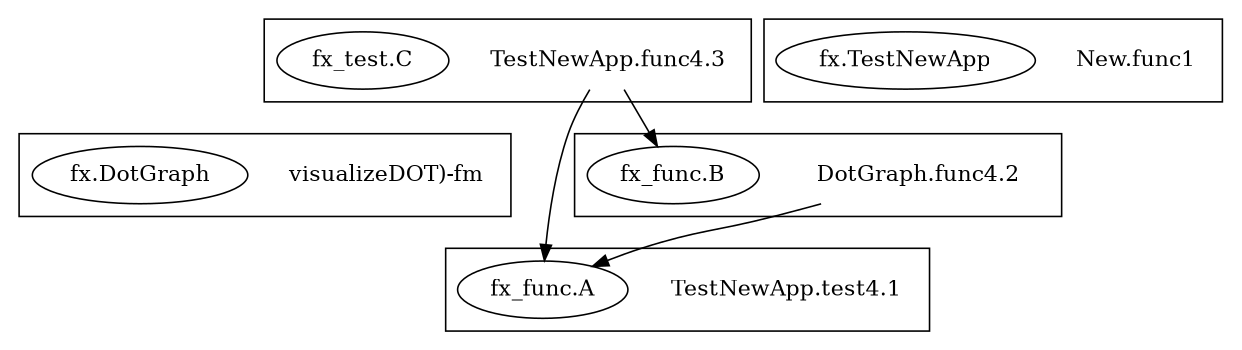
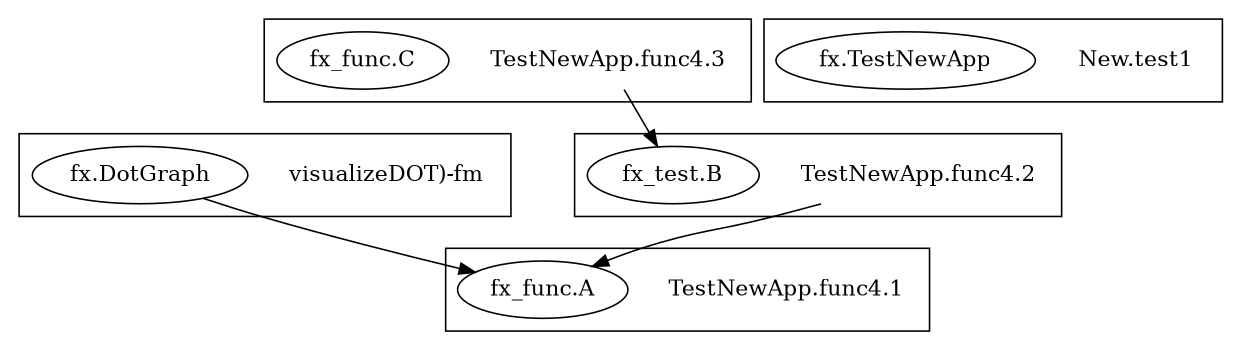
(363, 60) -> (363, 60)
(1136, 60) -> (1136, 60)
(559, 164) -> (331, 236)
(673, 175) -> (673, 175)
(918, 175) -> (918, 175)
(786, 290) -> (786, 290)
